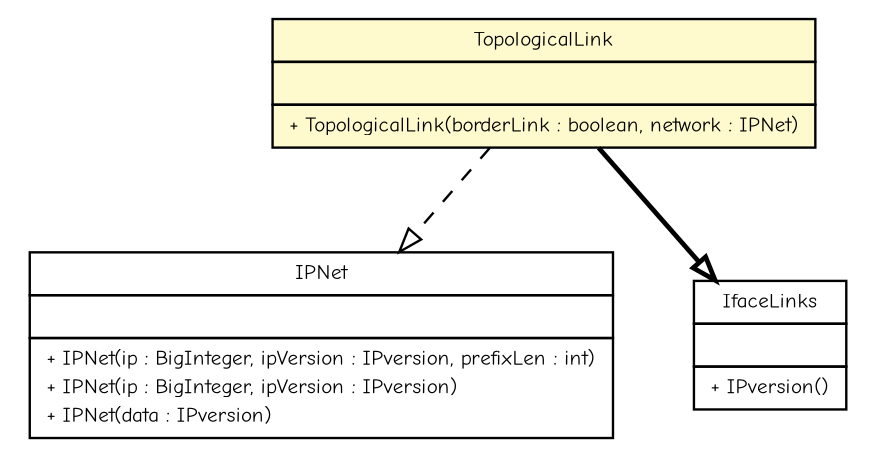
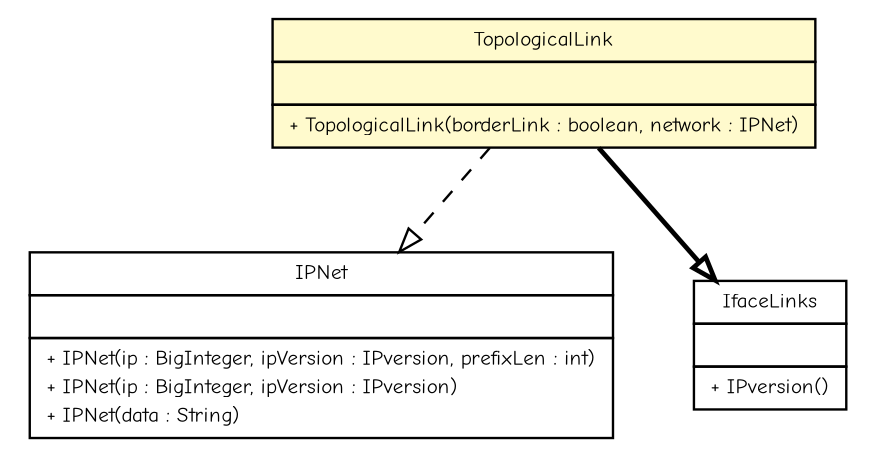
(159, 415) -> (144, 415)
